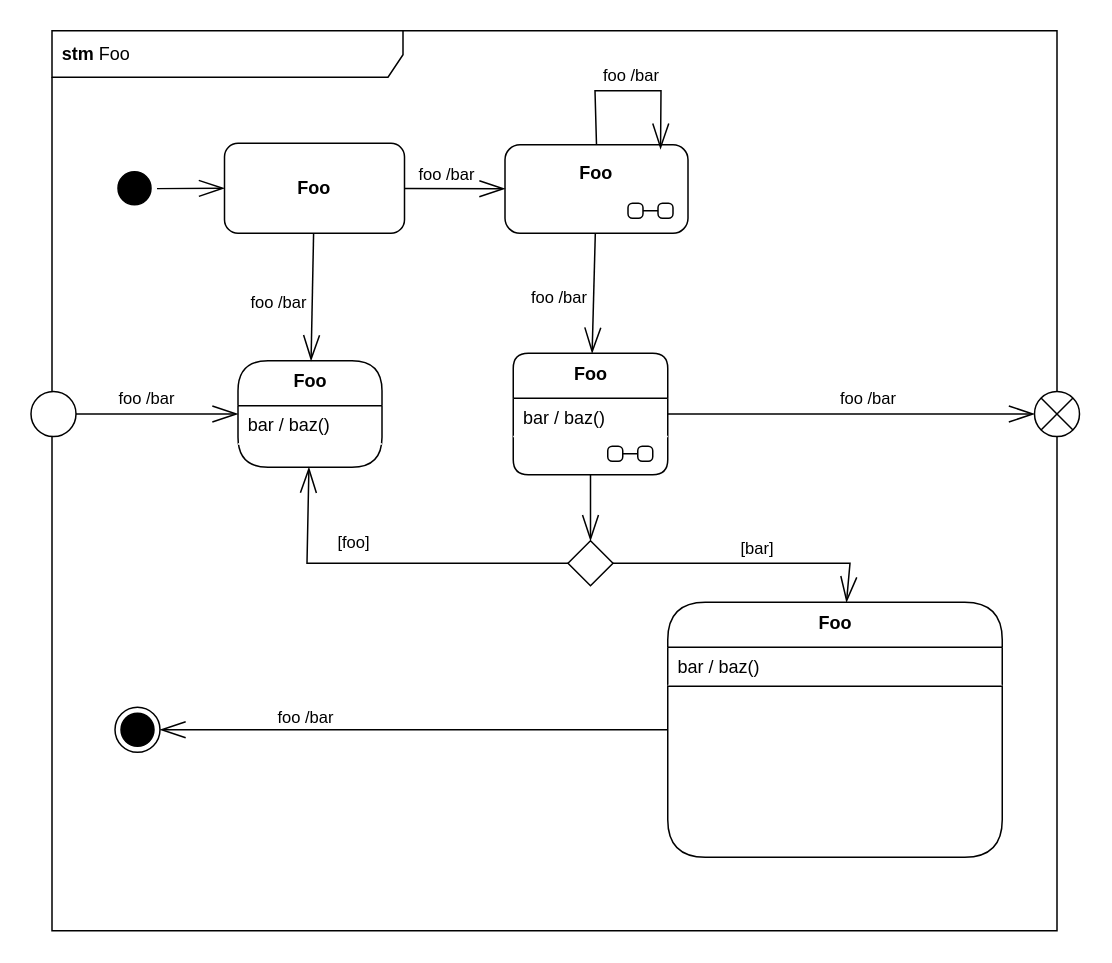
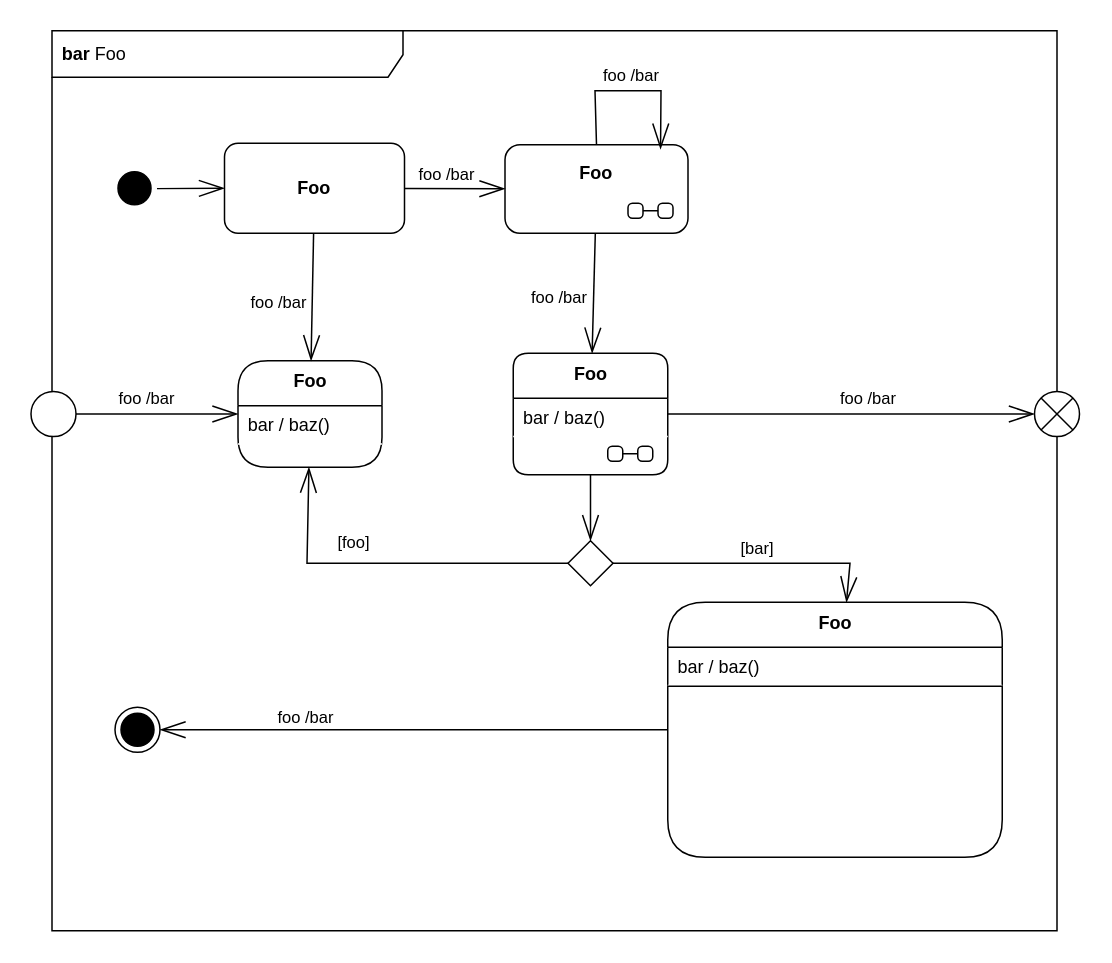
(98, 55) -> (98, 55)
